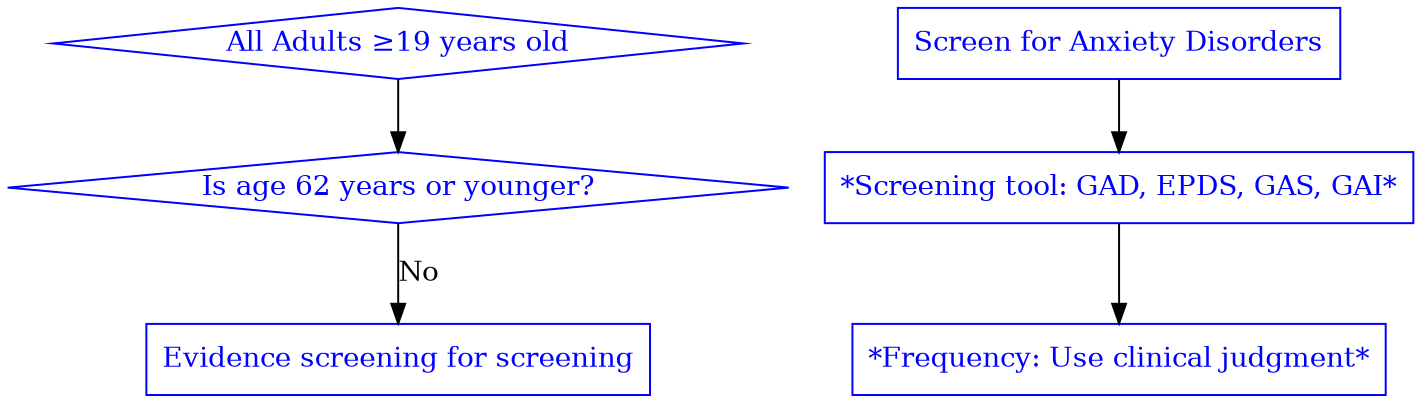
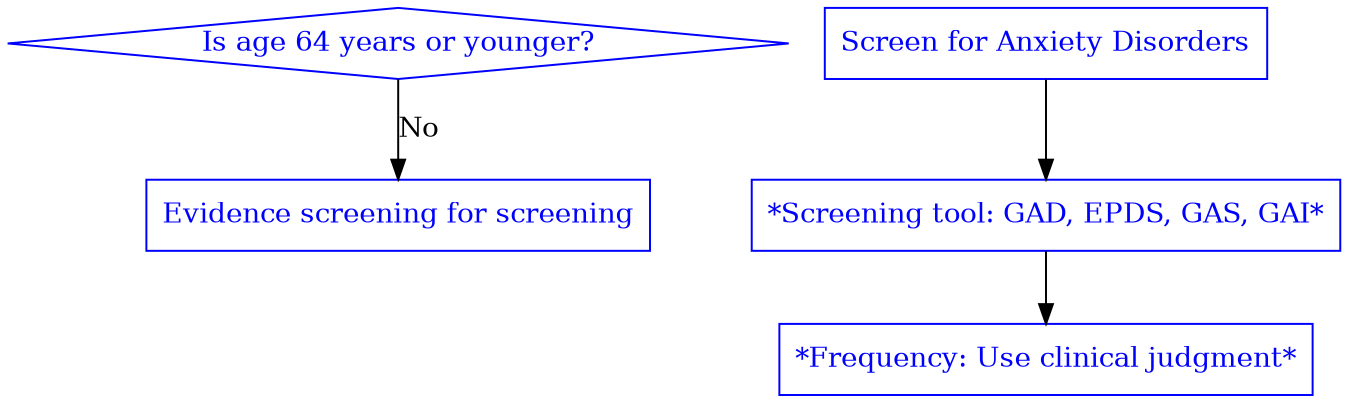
(398, 43) -> none
(398, 188) -> (398, 43)
